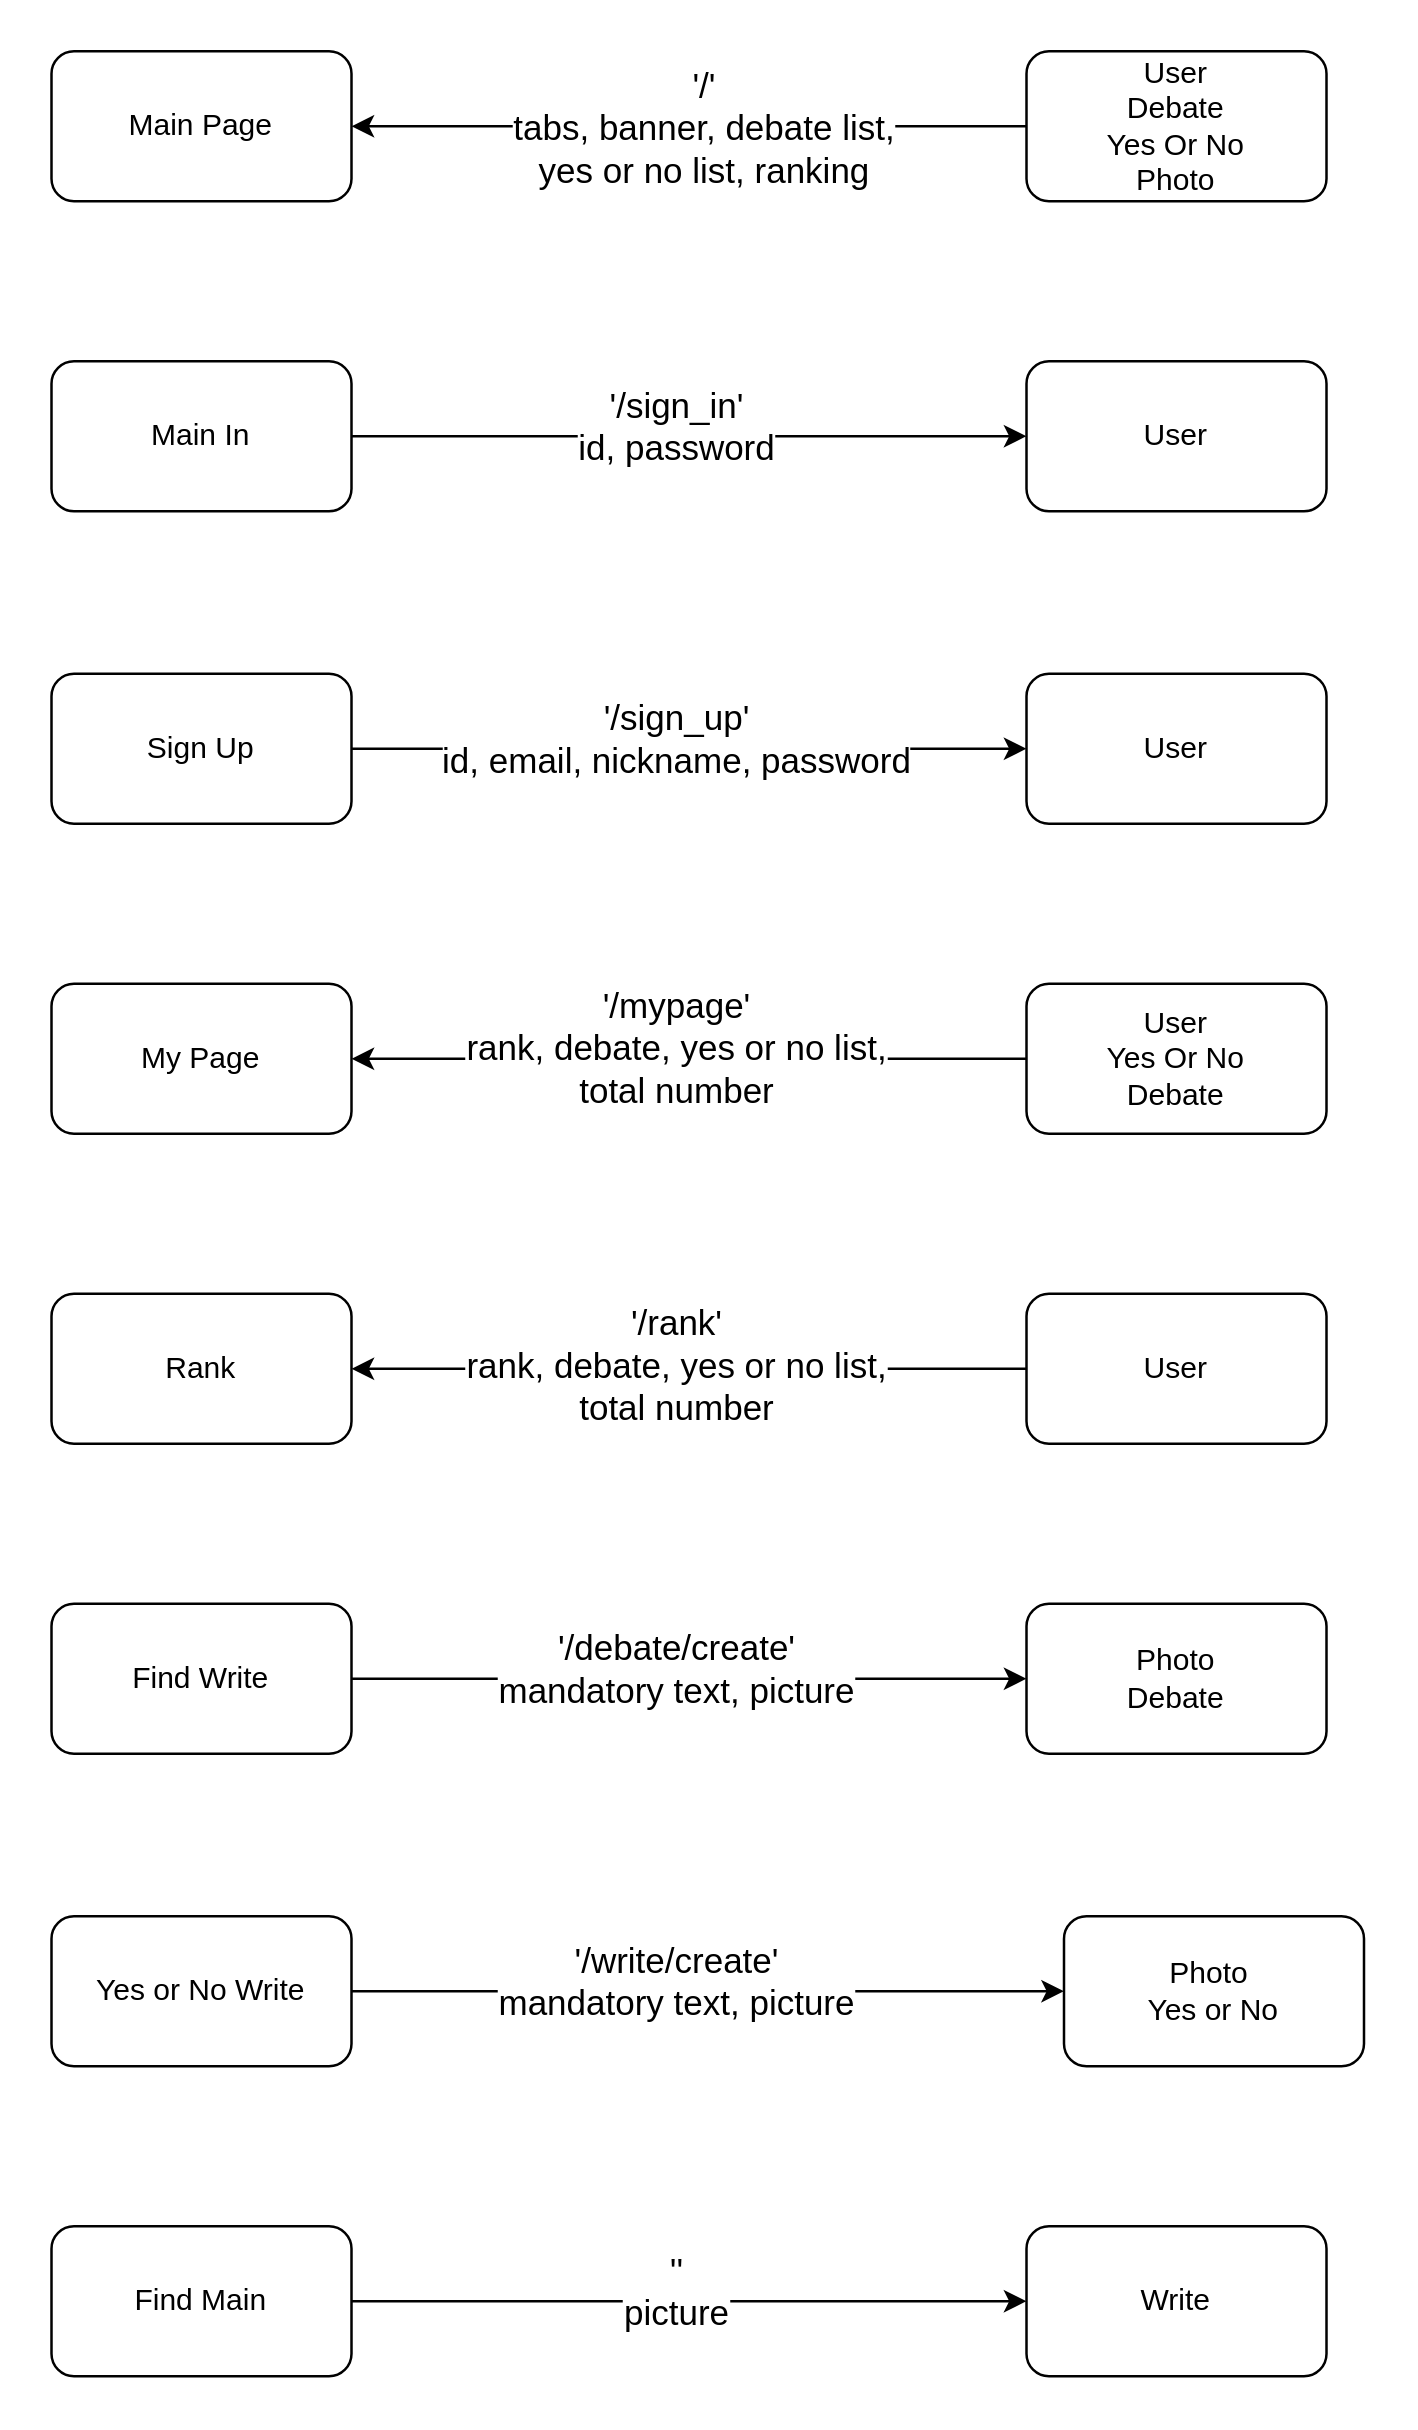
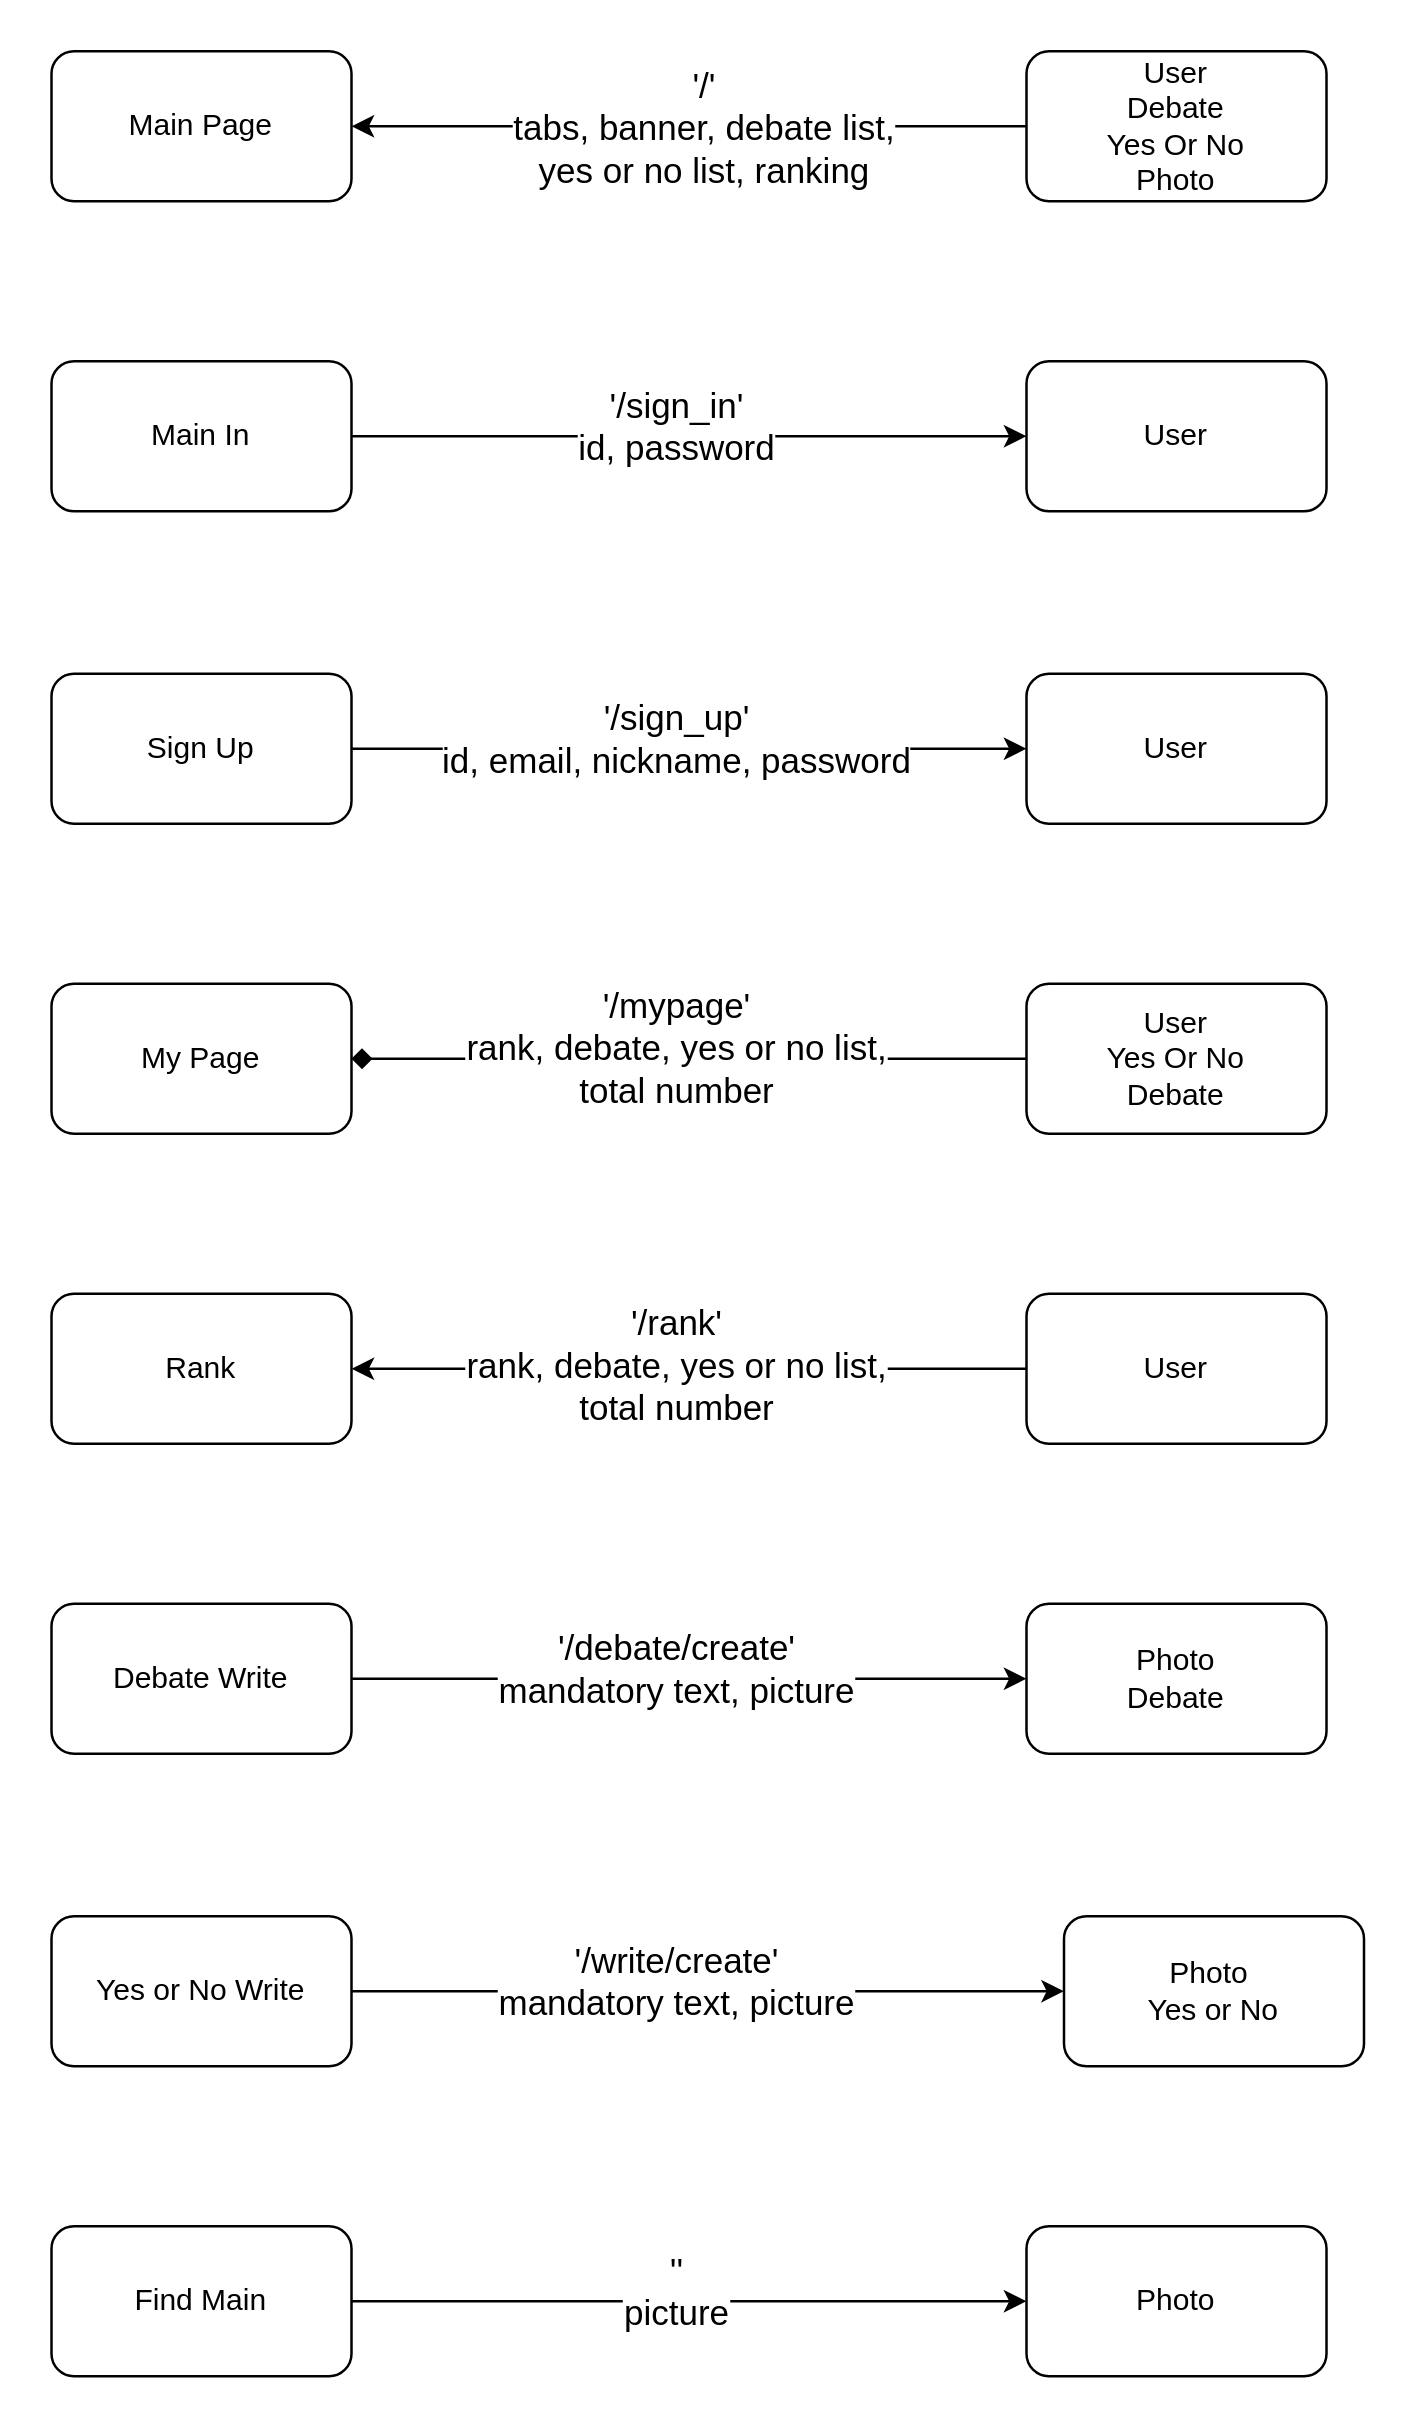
(370, 1059) -> (372, 1059)
(201, 1679) -> (201, 1679)
(1176, 2301) -> (1176, 2301)
